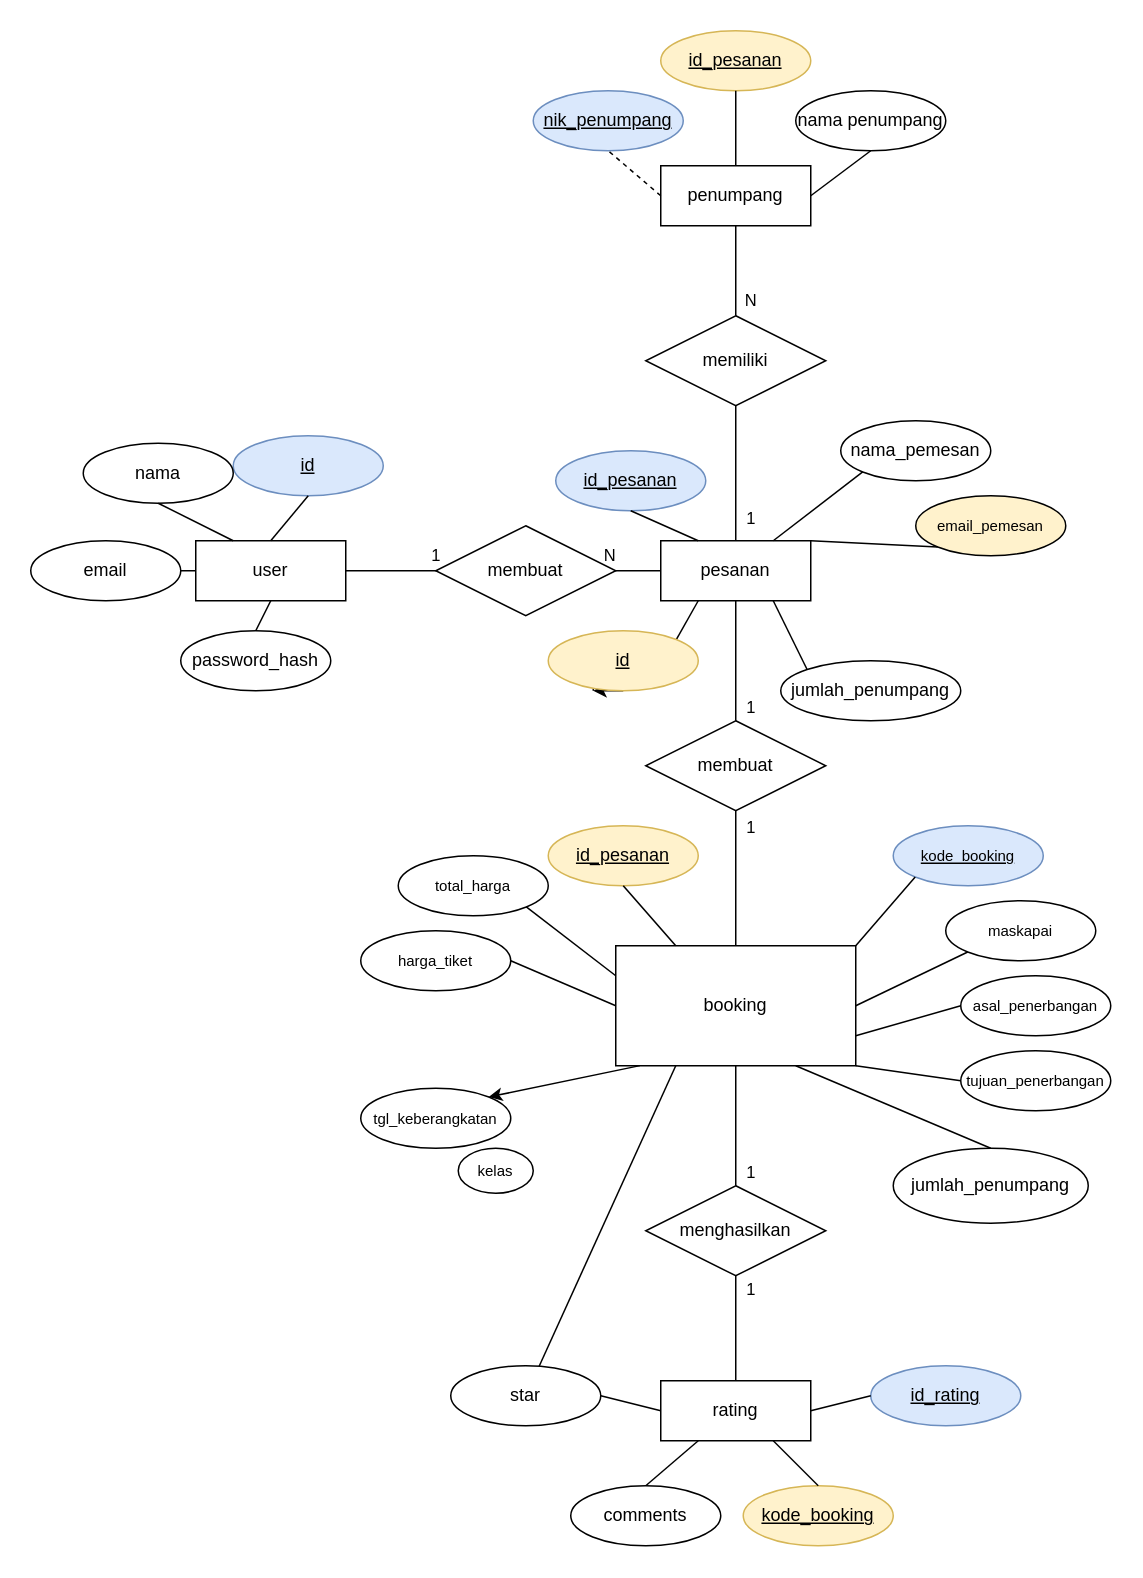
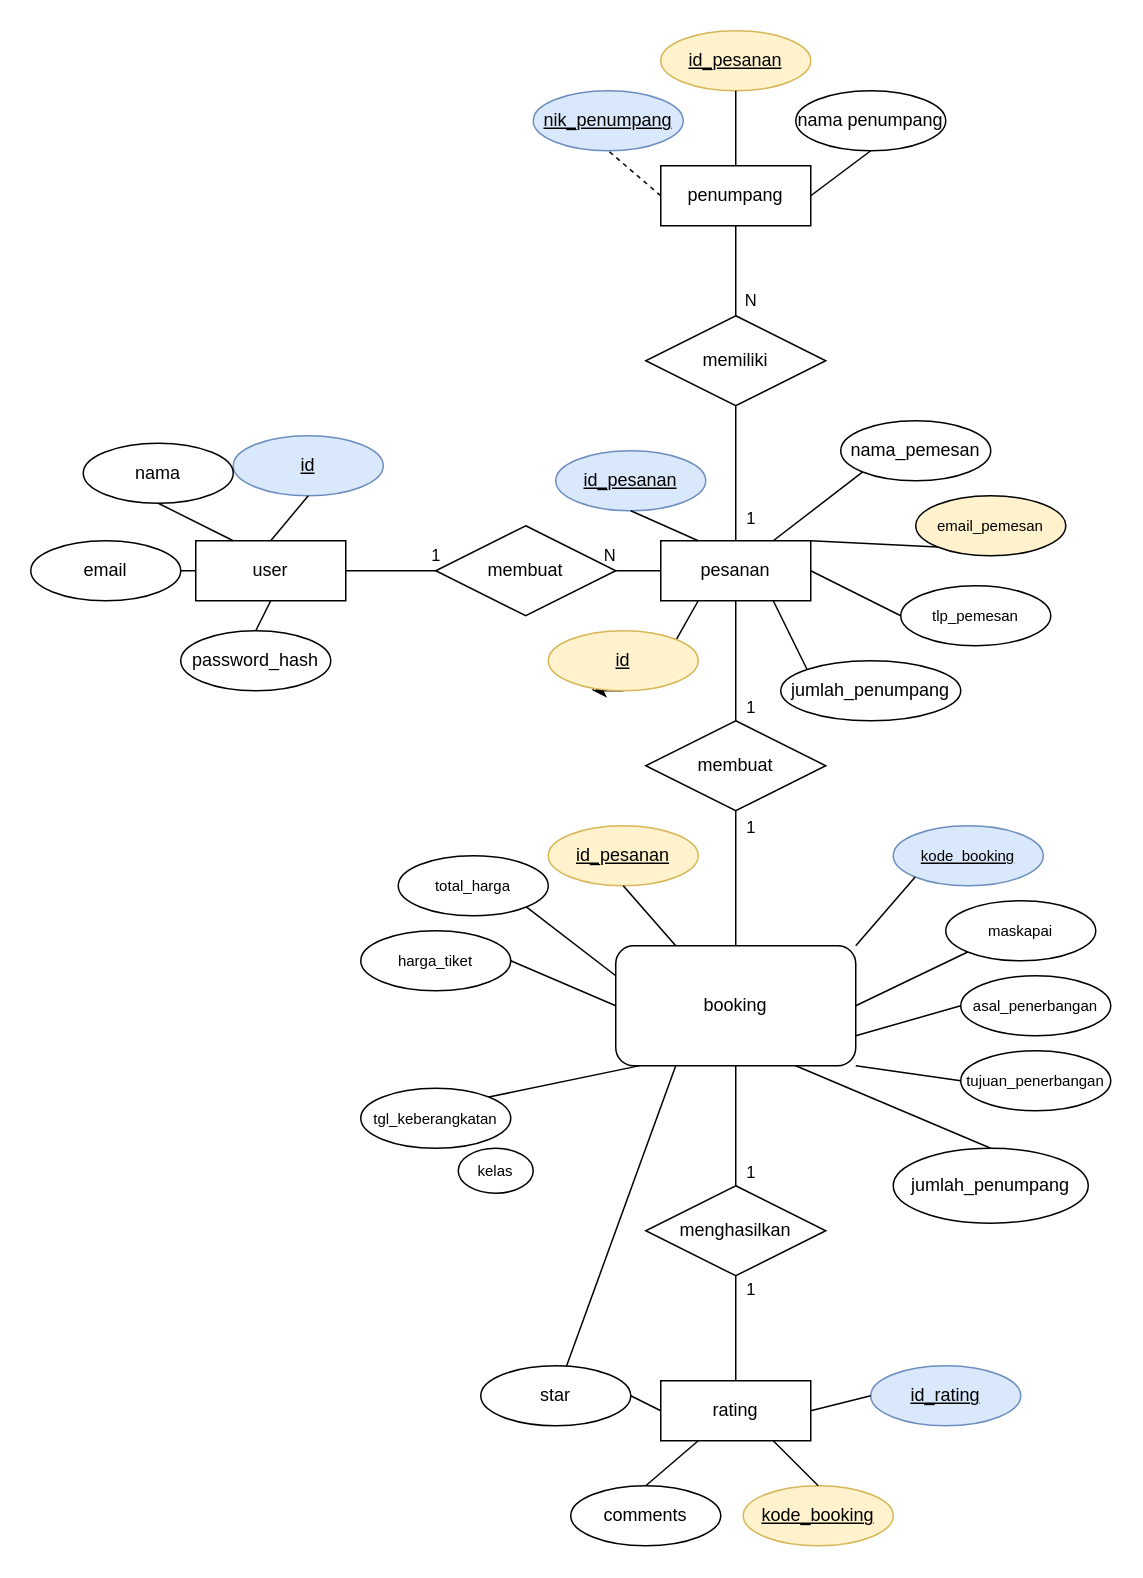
none -> (856, 593)
none -> (976, 616)
(736, 1006) -> (736, 1006)
(500, 1095) -> (495, 1096)
(526, 1396) -> (556, 1396)
